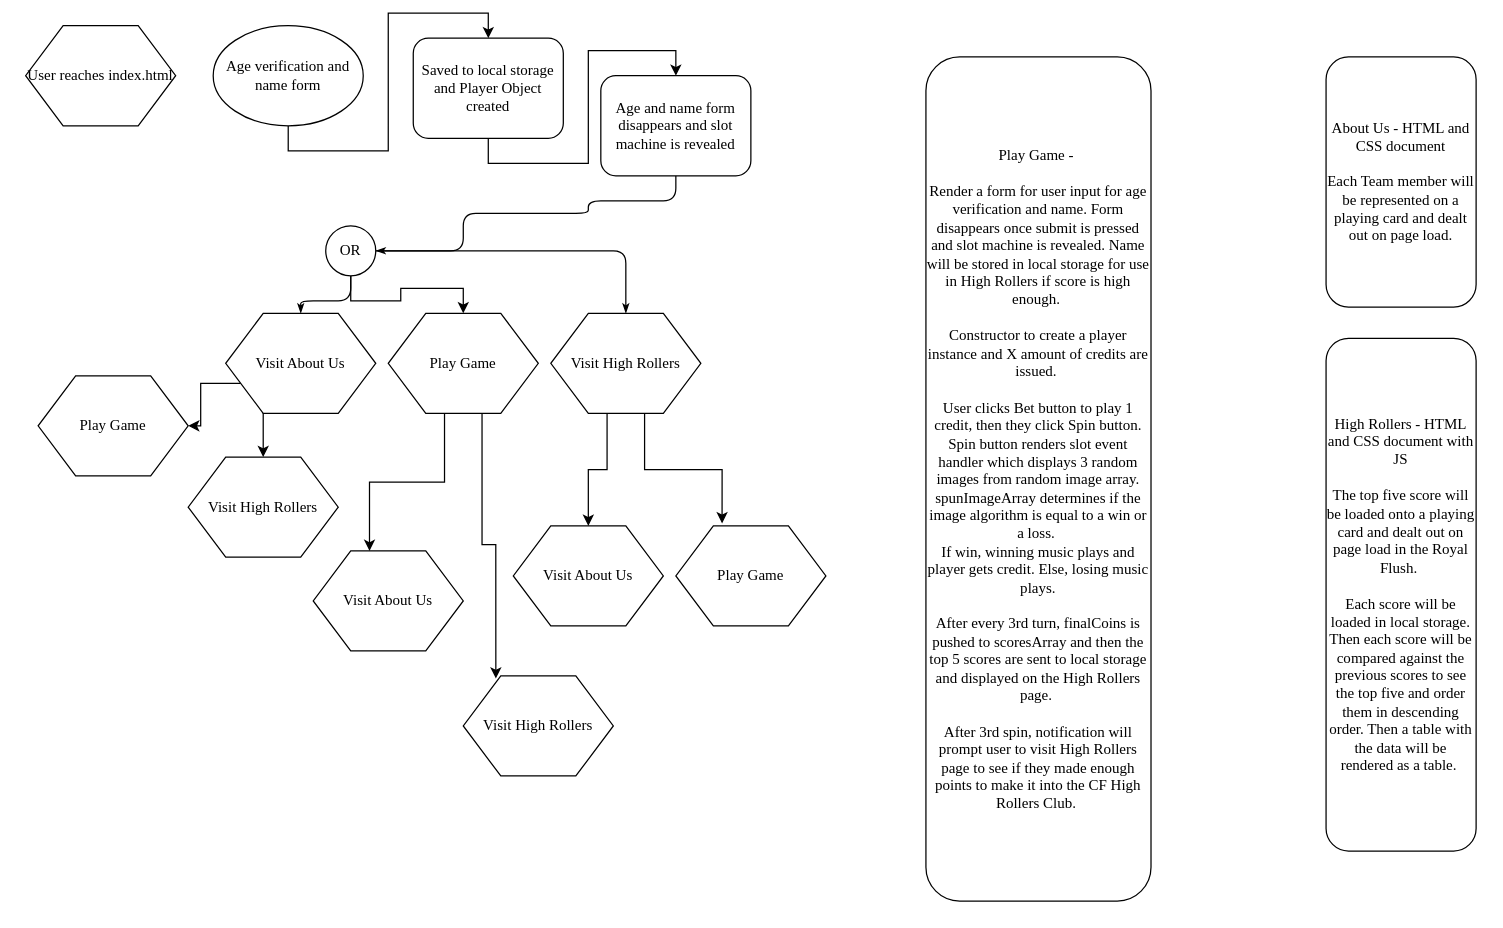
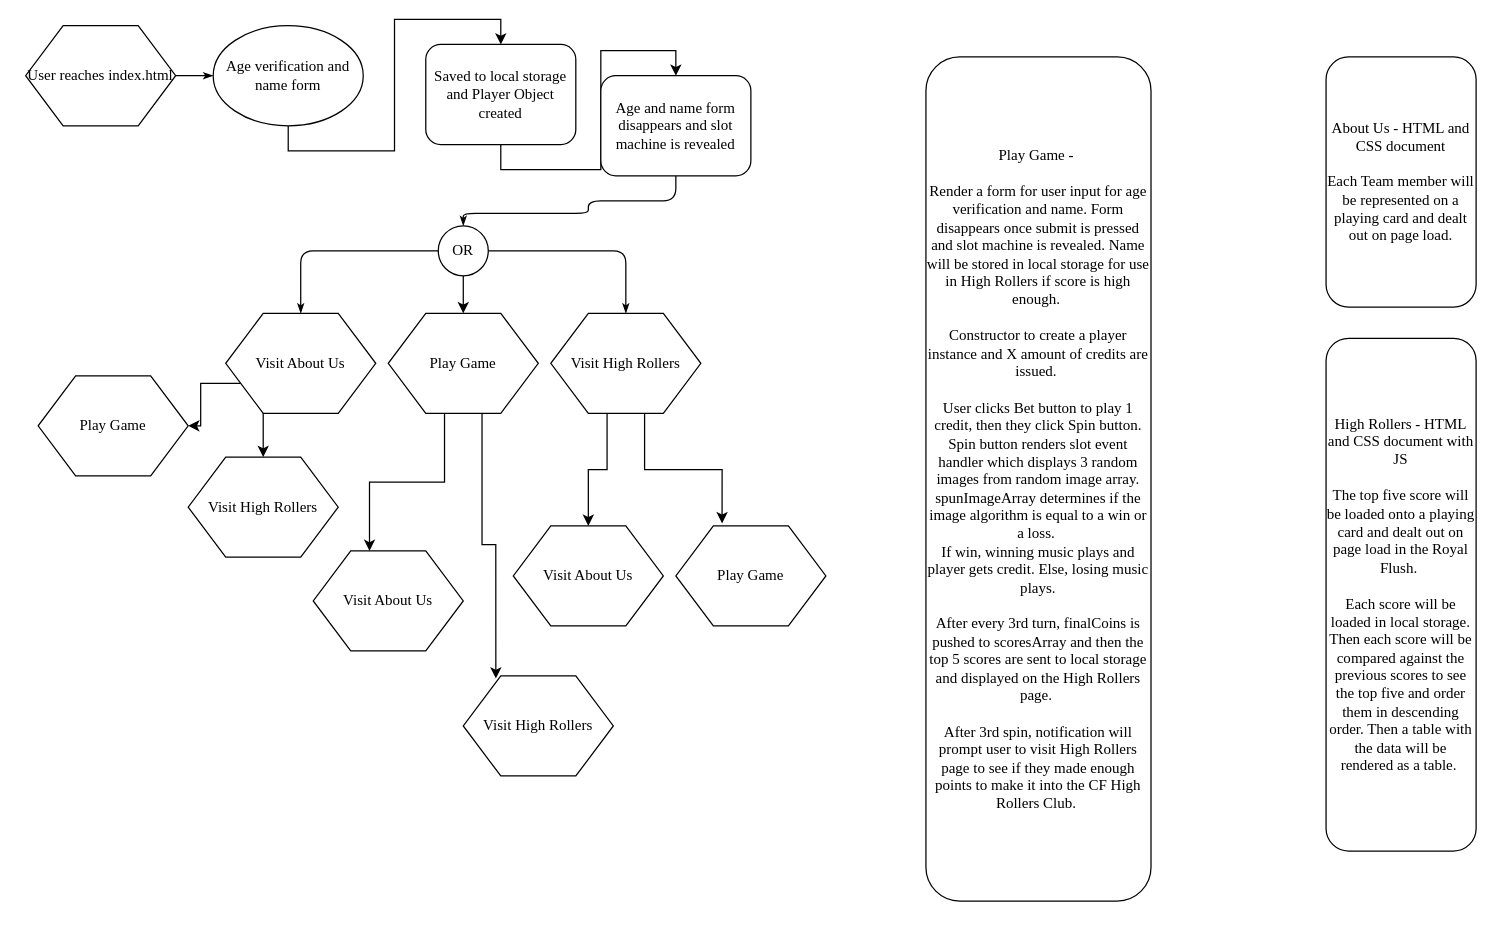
none -> (195, 76)
(488, 88) -> (501, 94)
(351, 251) -> (463, 251)
